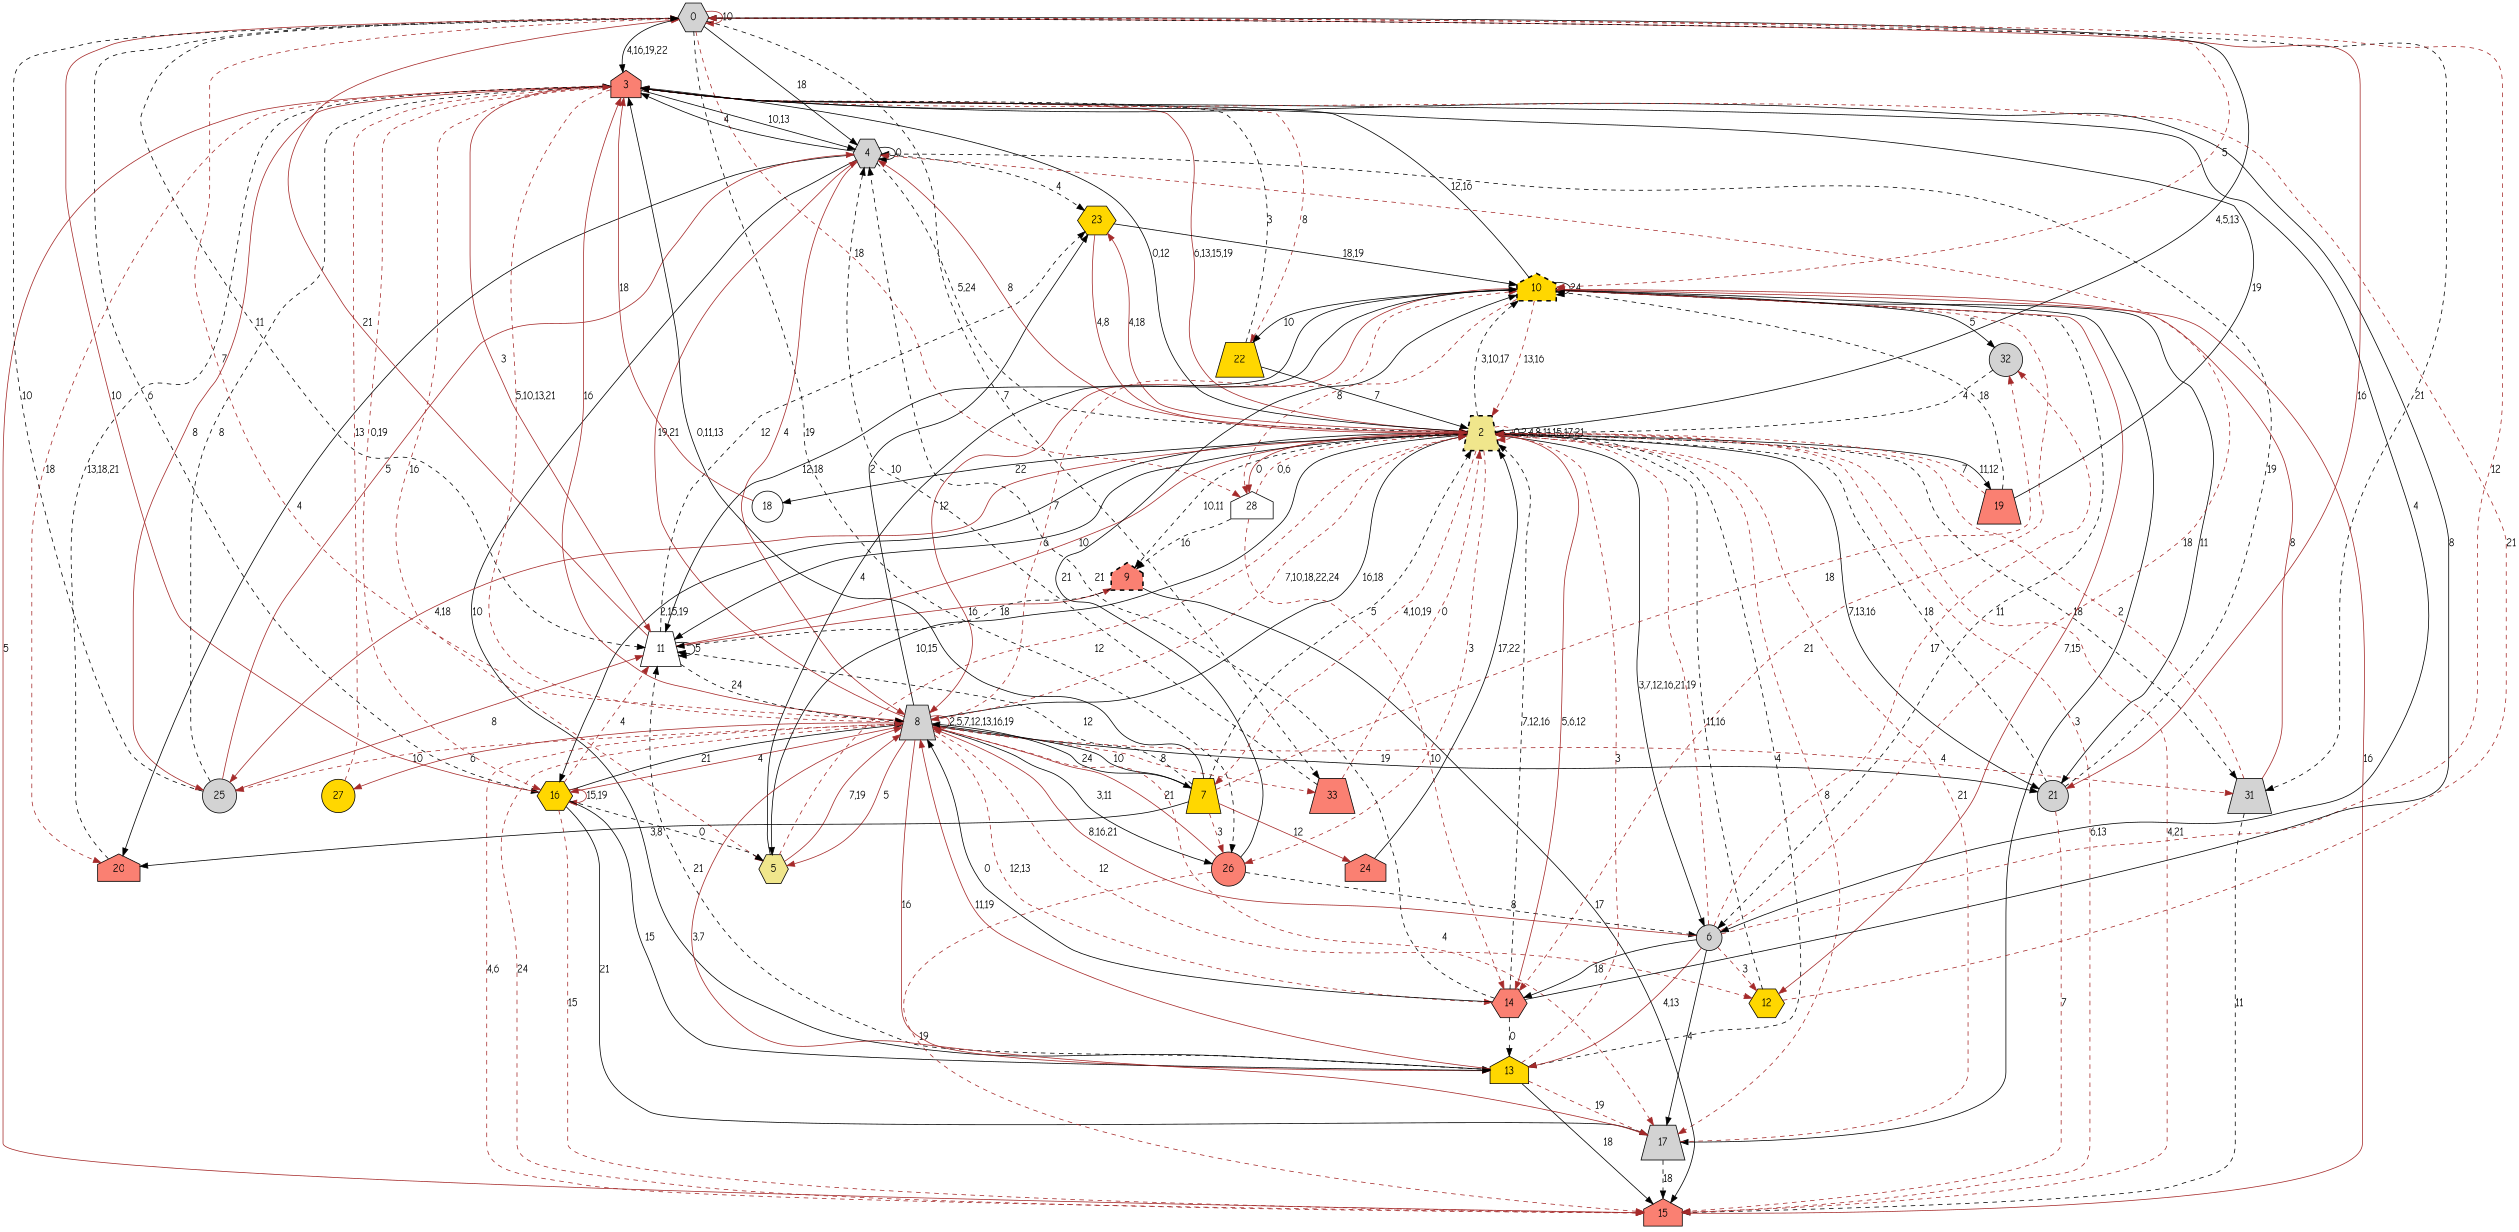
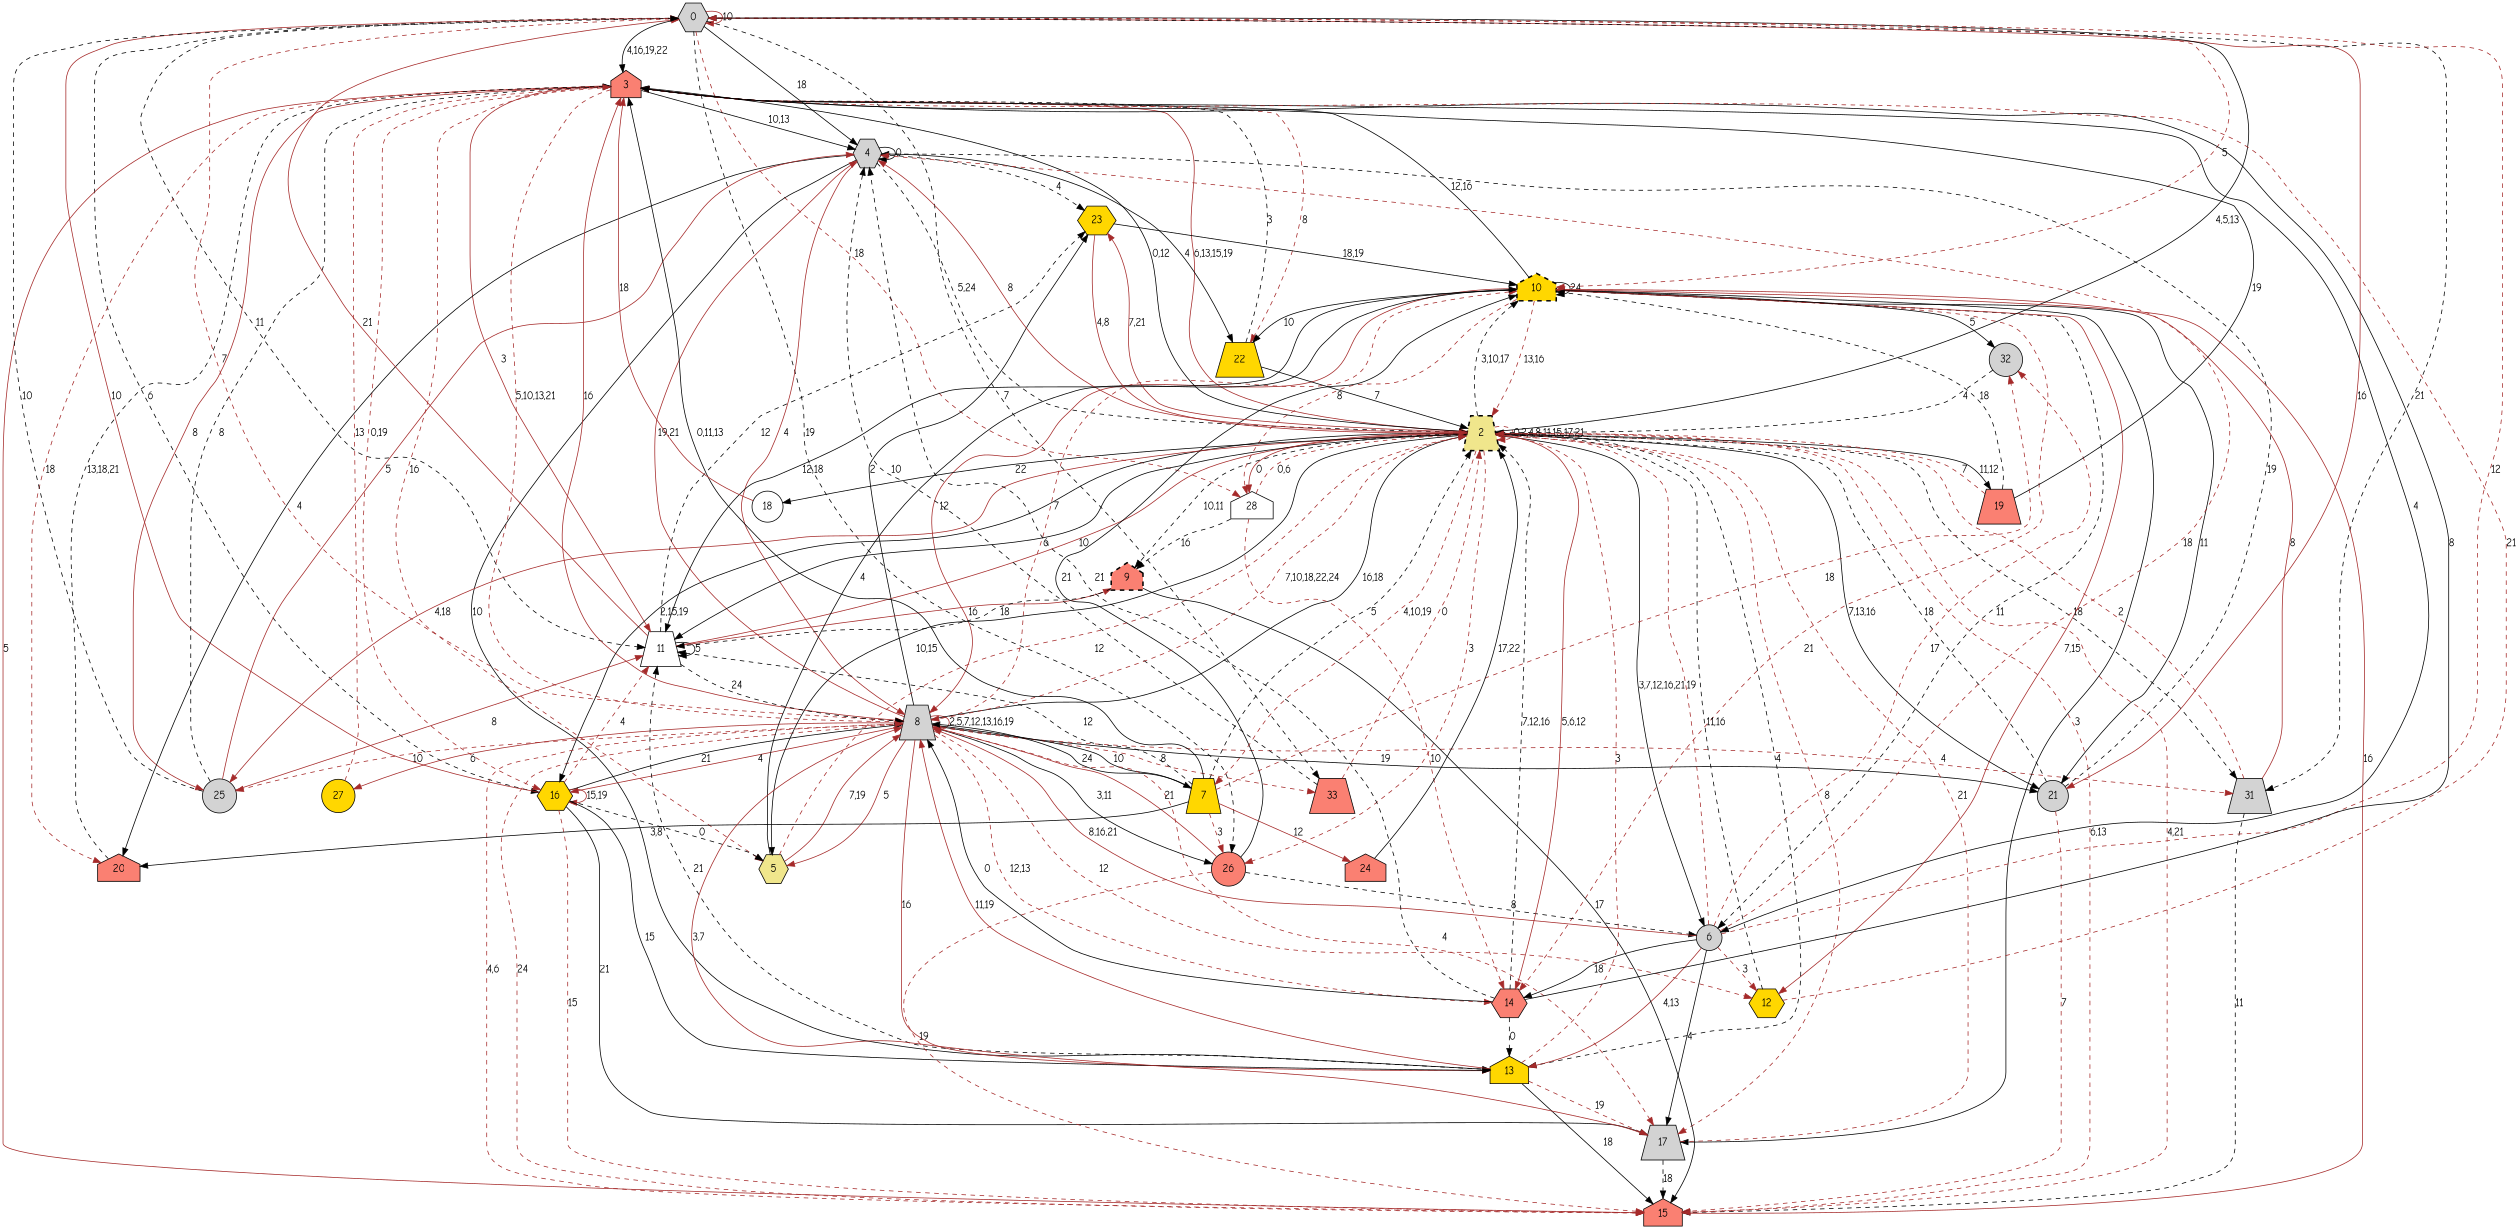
(749, 132) -> (1087, 189)
(1137, 323) -> (1137, 323)
